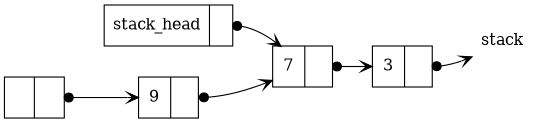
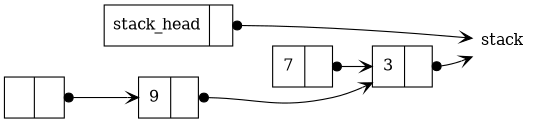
(258, 32) -> (352, 29)
(236, 93) -> (286, 103)
